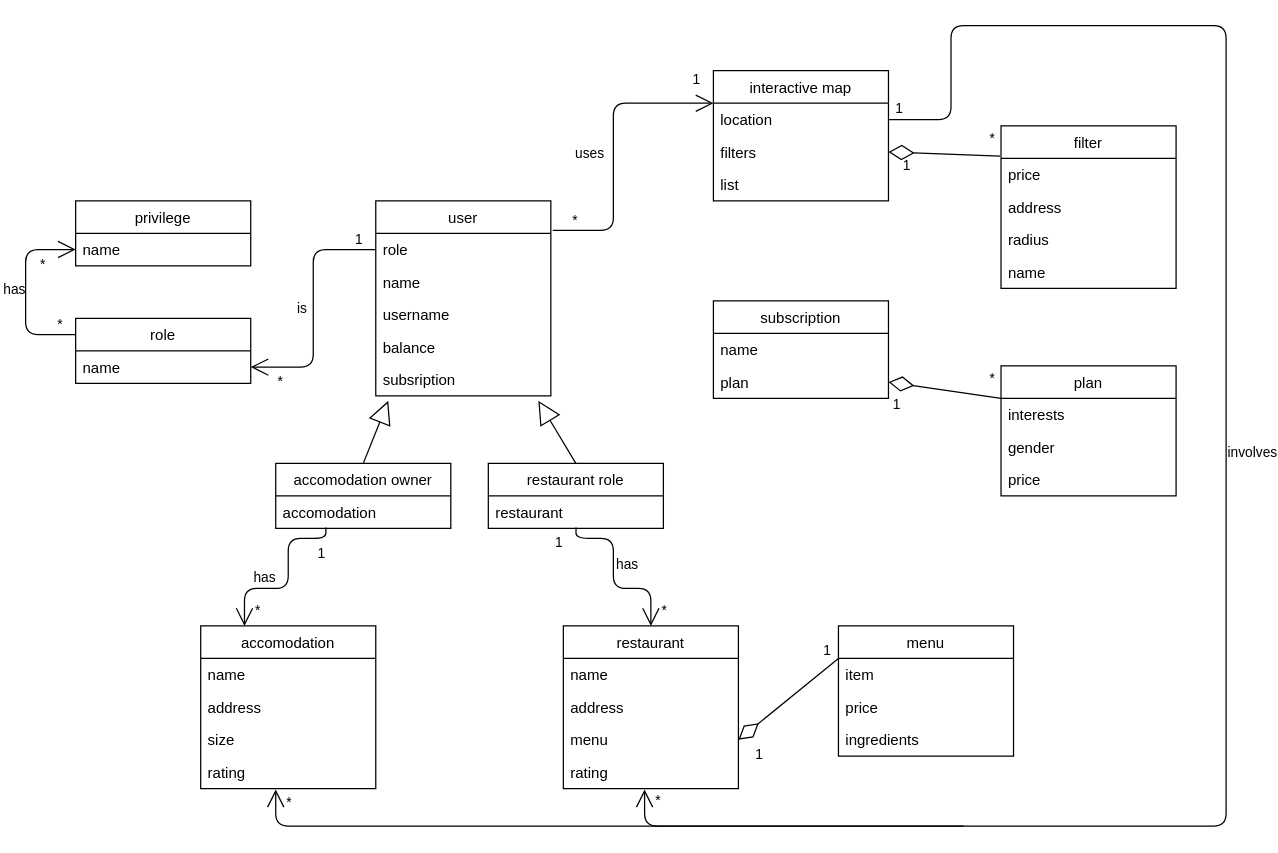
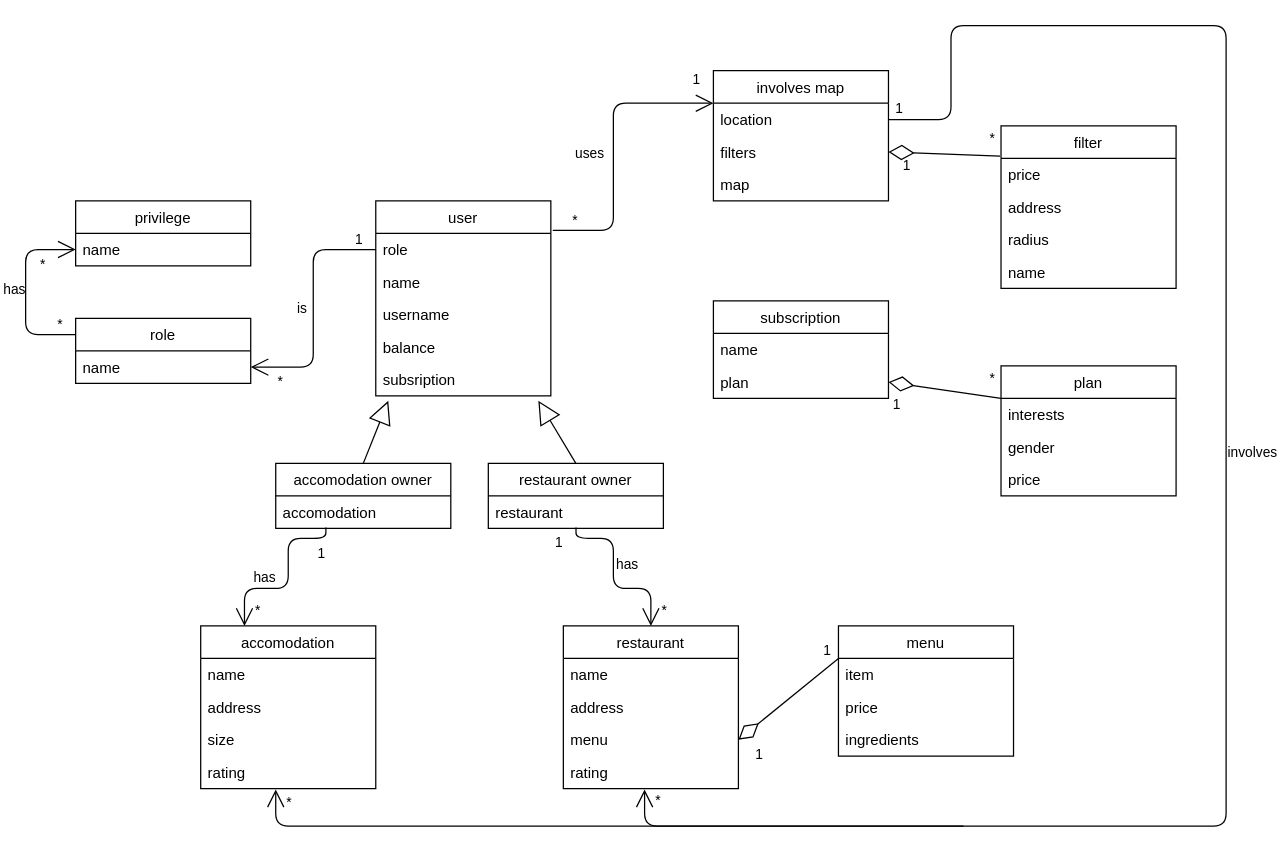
(800, 88) -> (800, 88)
(733, 185) -> (733, 185)
(575, 480) -> (575, 480)
